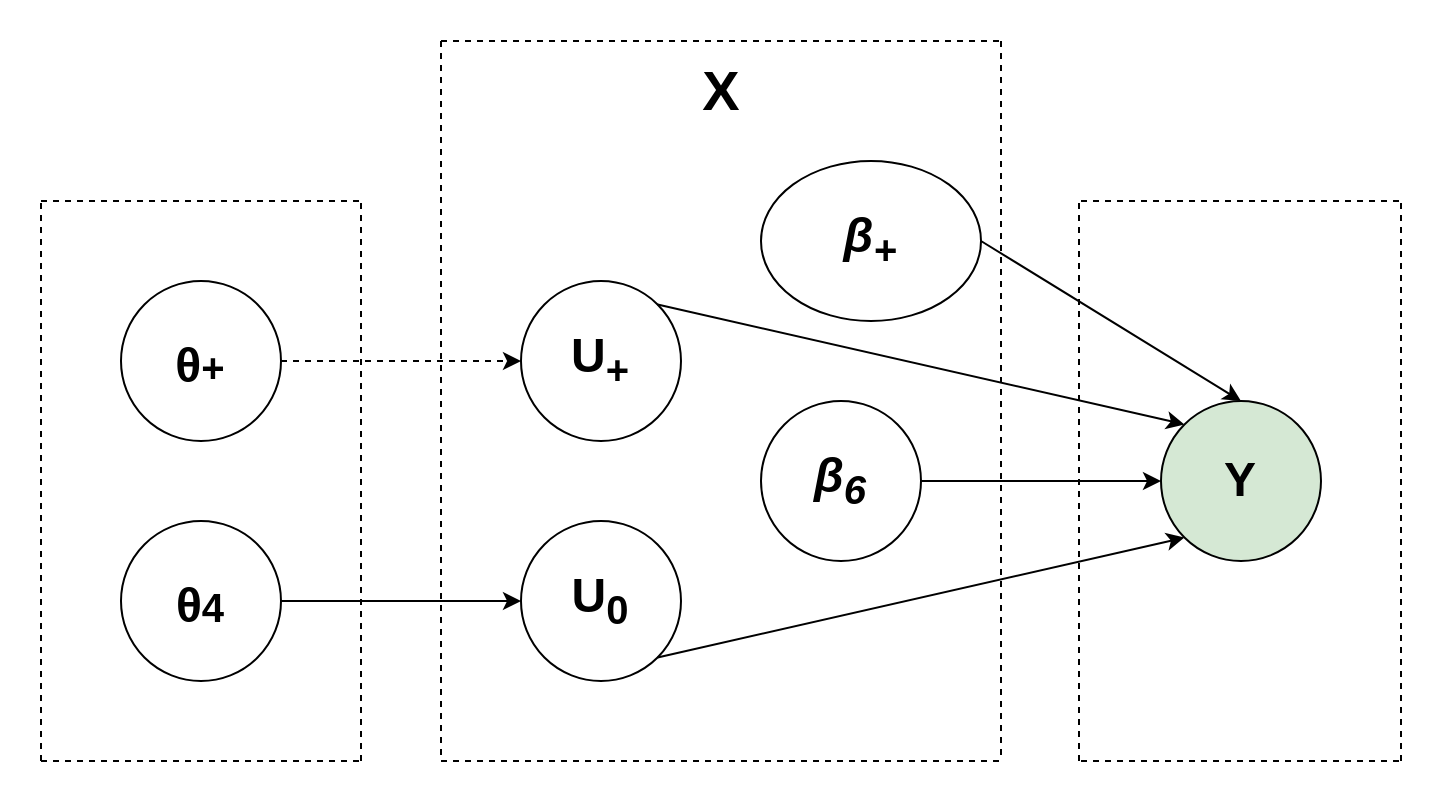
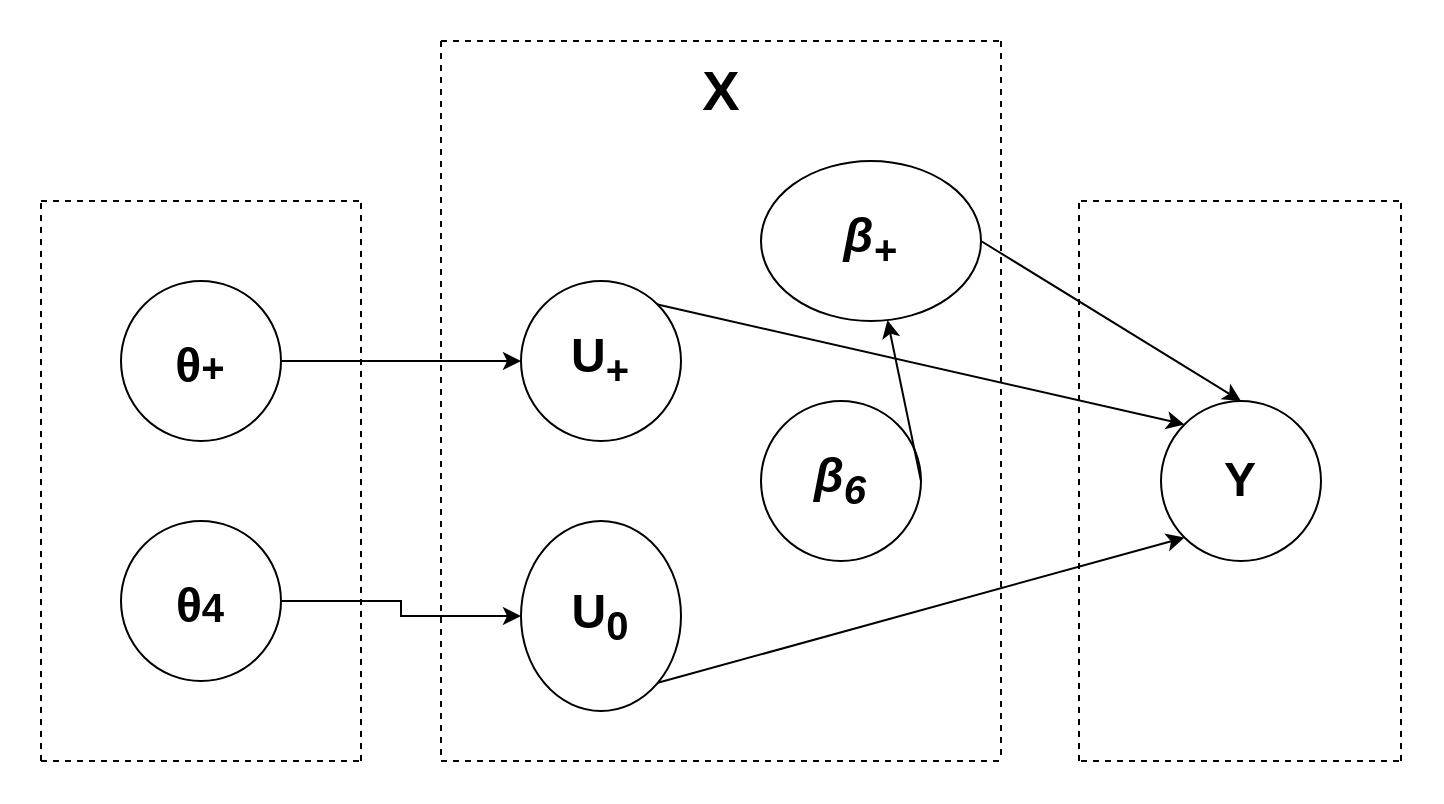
(396, 361) -> (396, 361)
(1034, 481) -> (906, 407)
(1241, 481) -> (1241, 481)
(601, 601) -> (601, 616)
